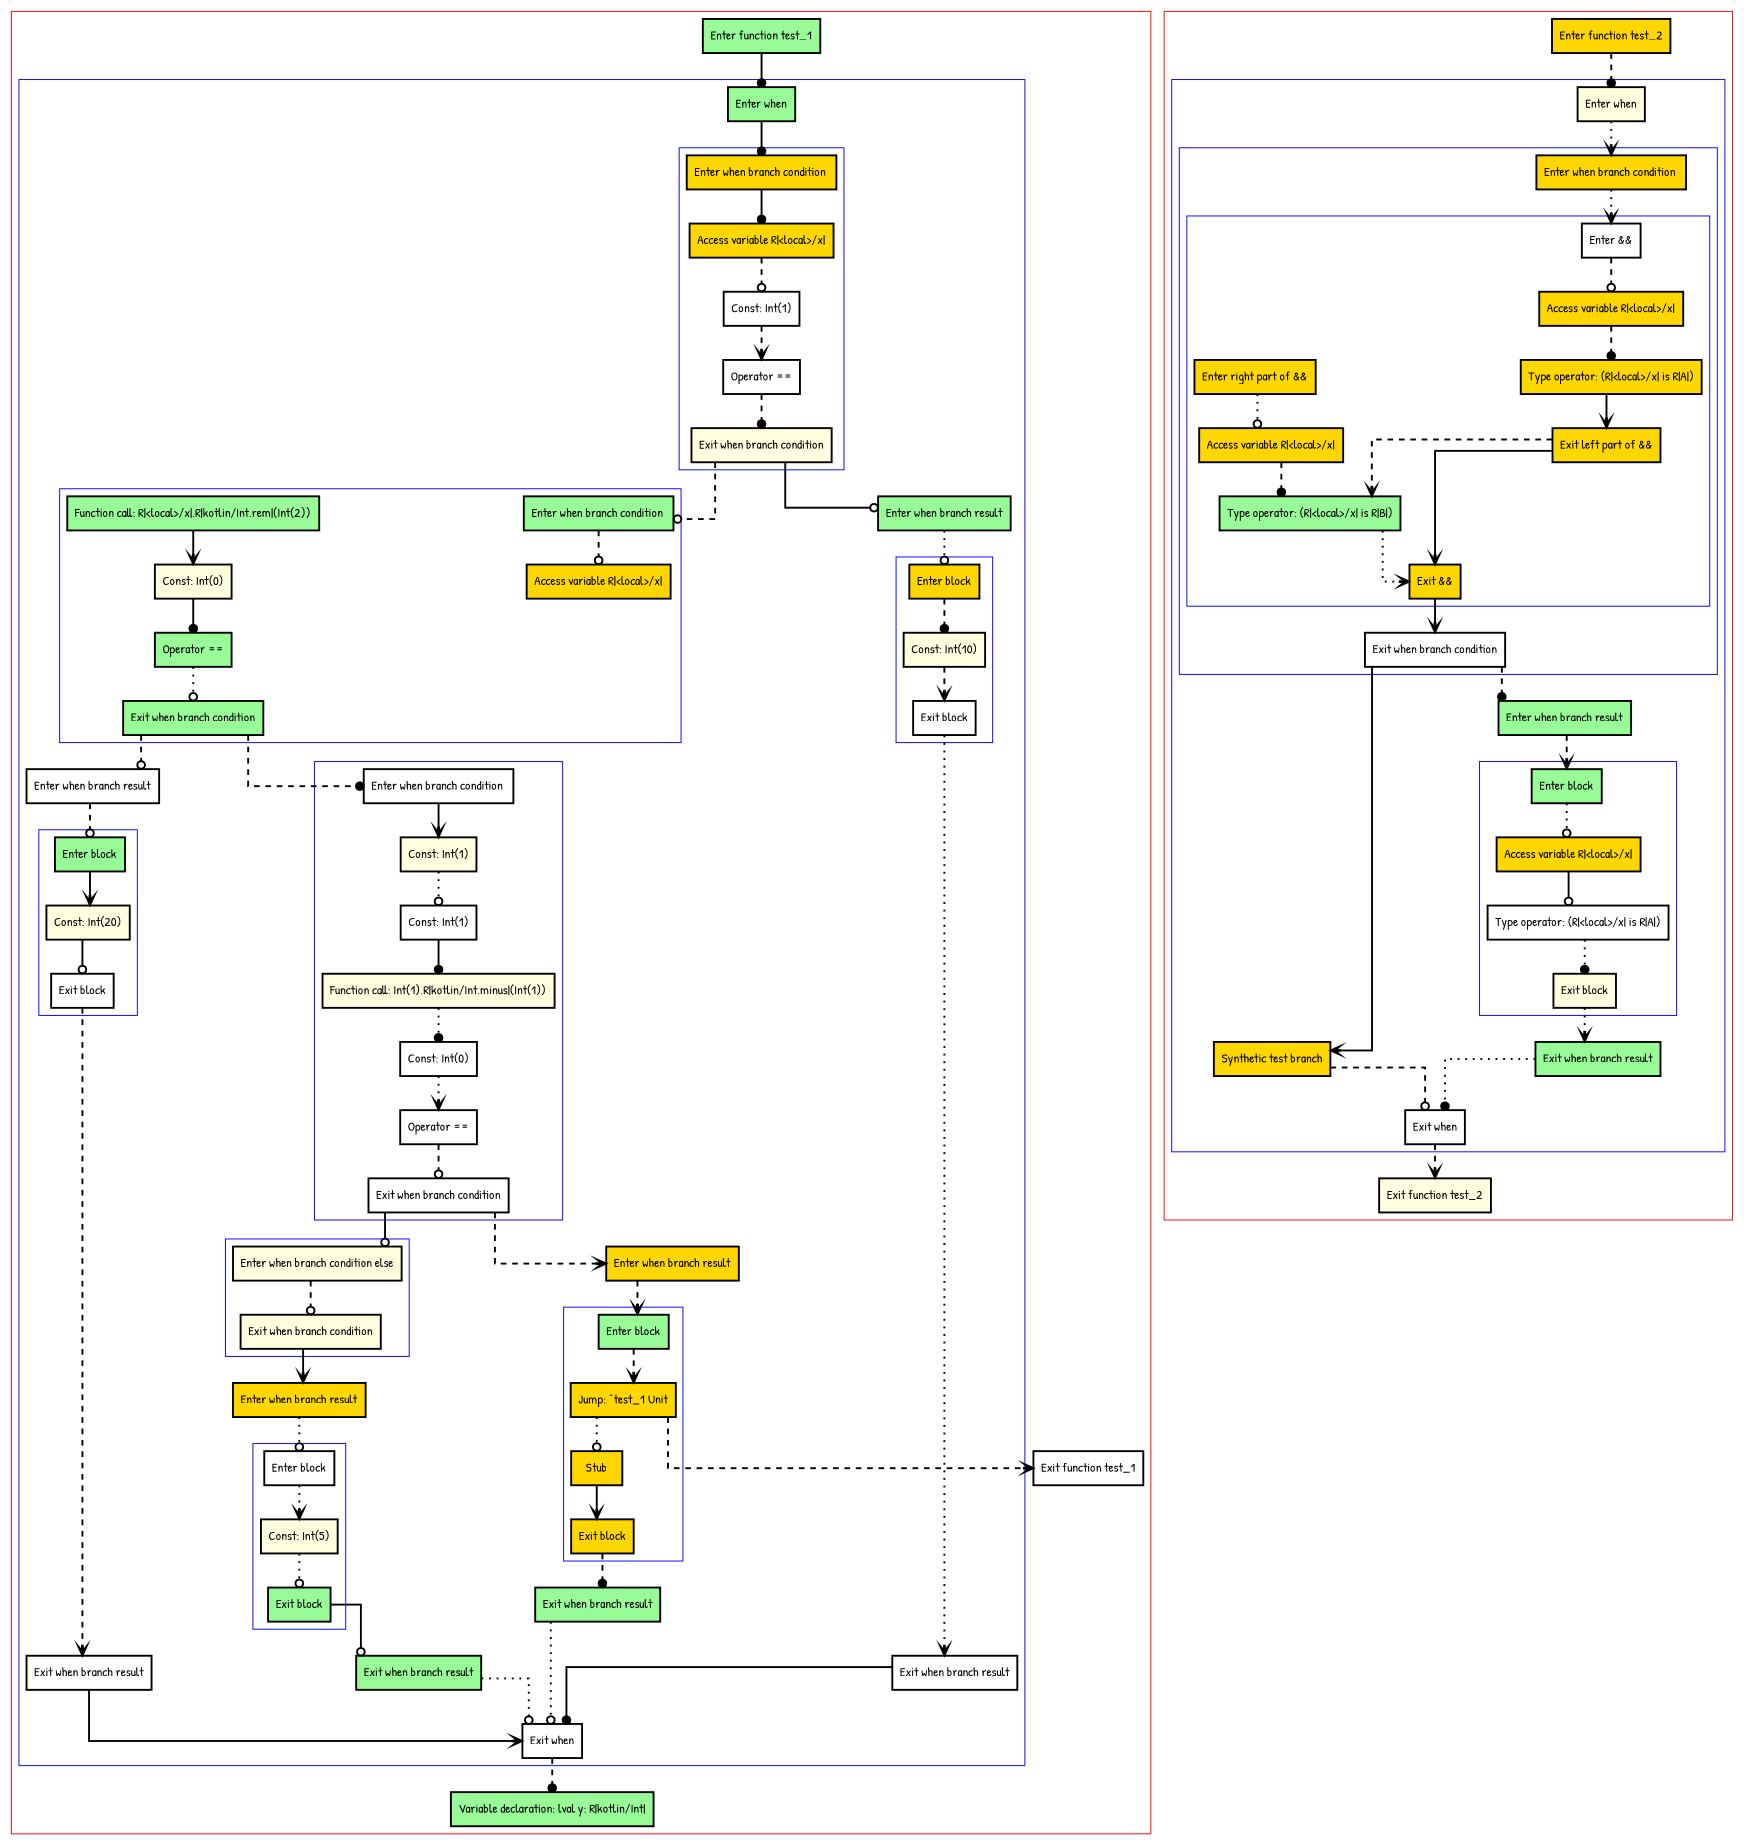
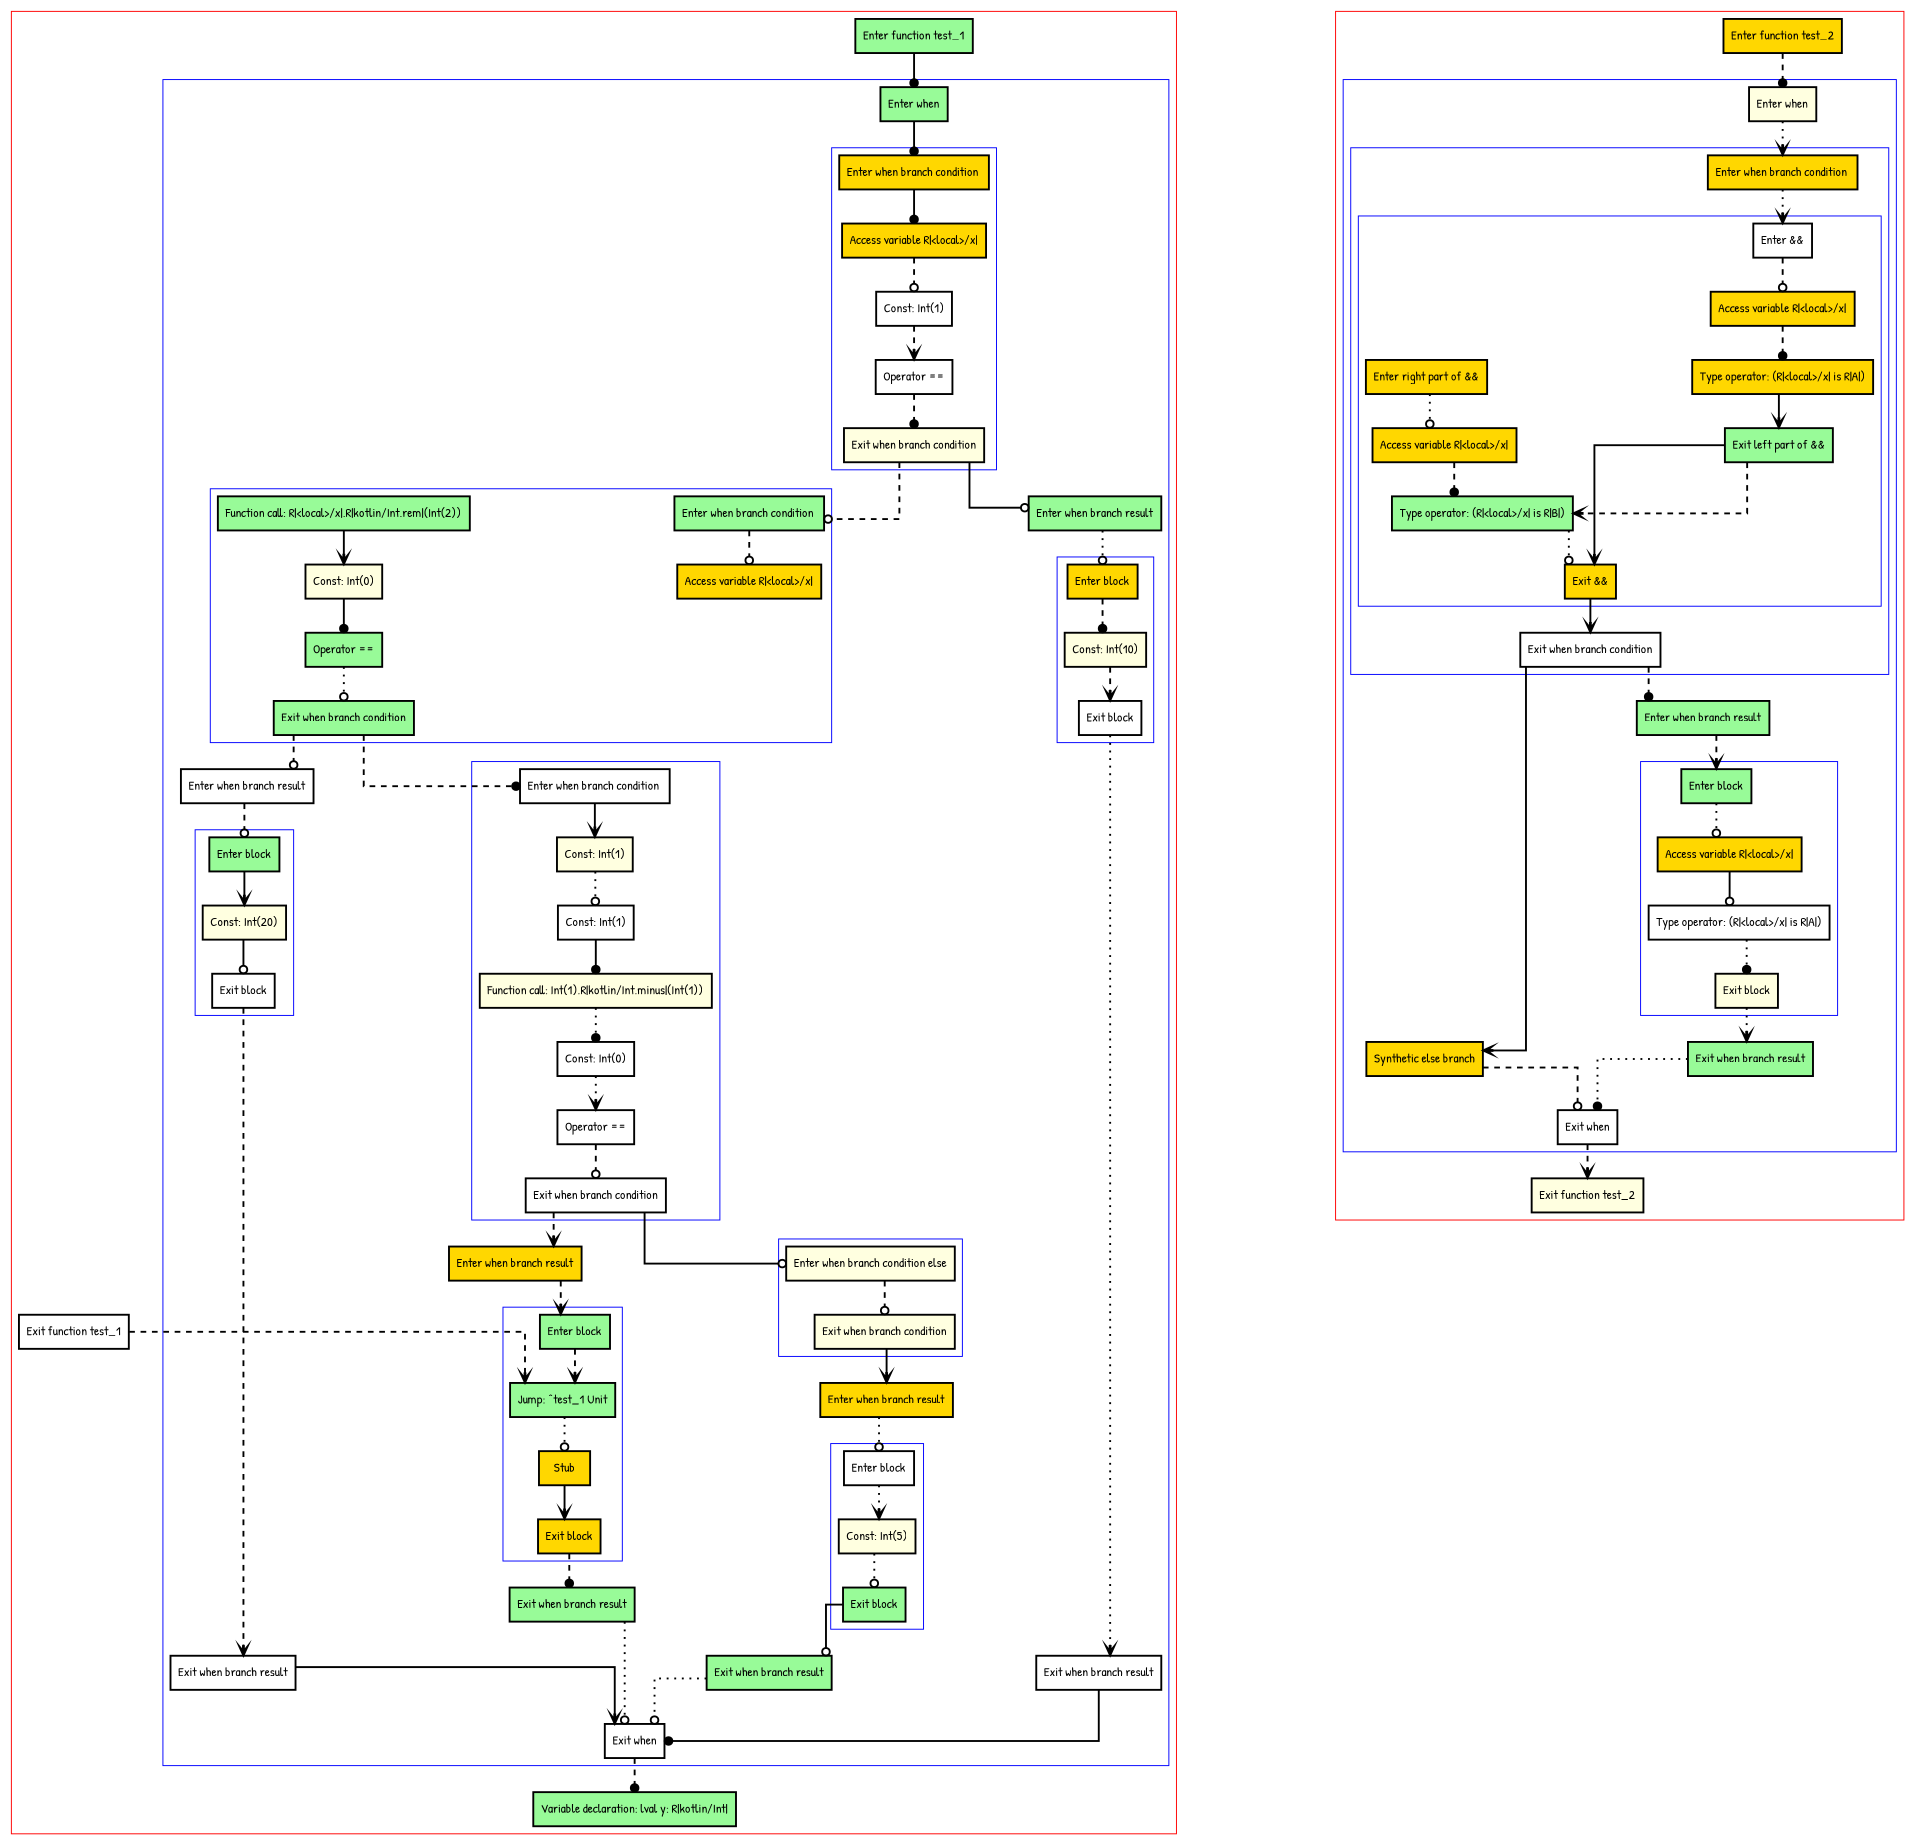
(1606, 445) -> (1779, 445)
(1383, 565) -> (1569, 544)
(1272, 1059) -> (1425, 1059)
(623, 1400) -> (563, 1400)
(820, 1468) -> (348, 1332)
